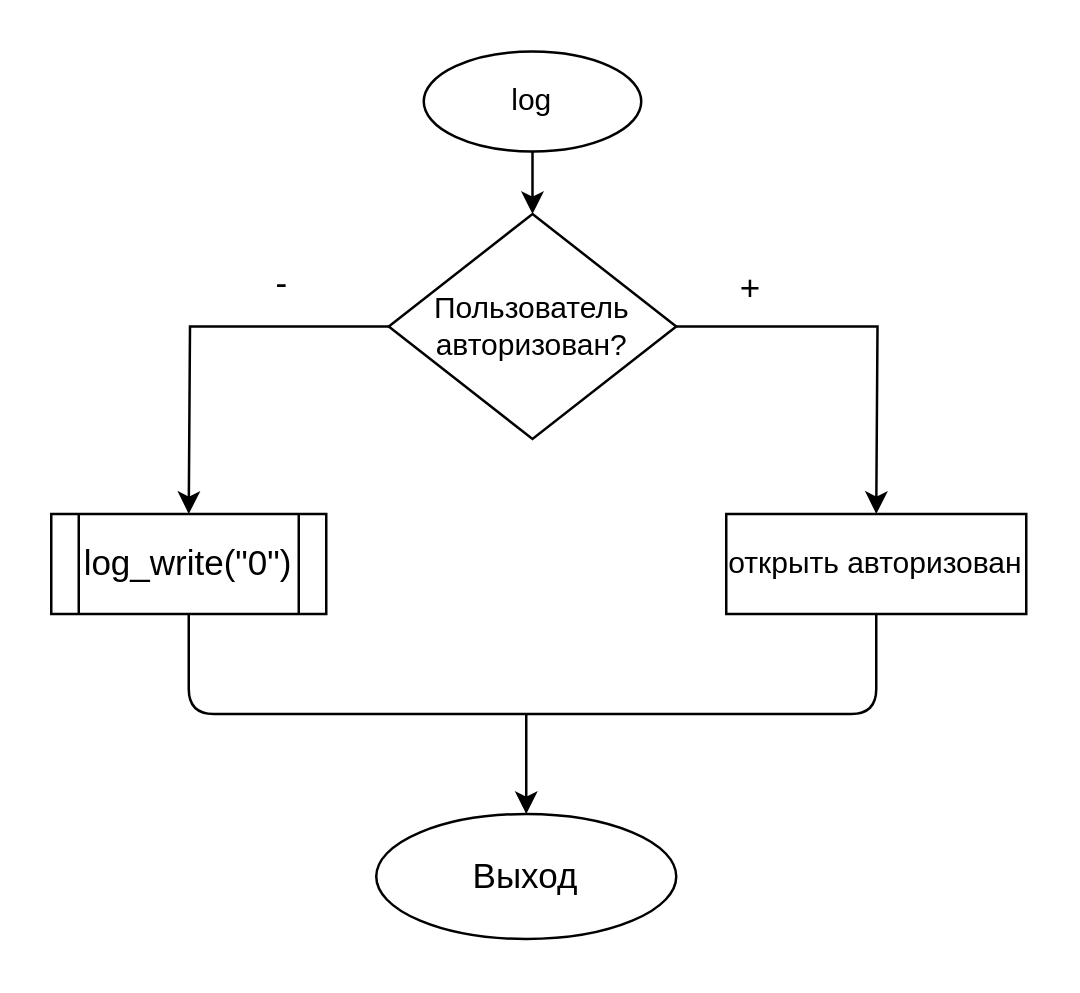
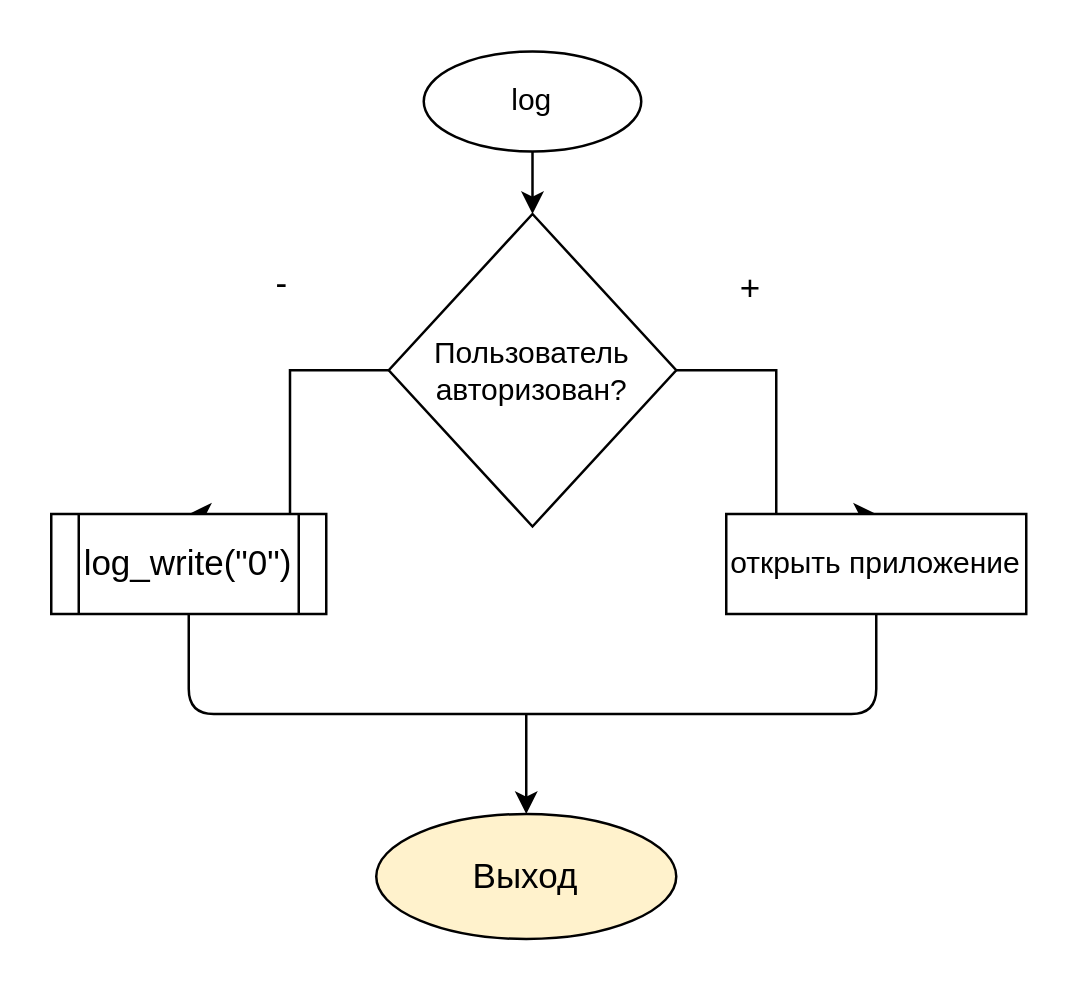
(533, 326) -> (533, 370)
(876, 564) -> (876, 564)
(526, 876) -> (526, 876)
